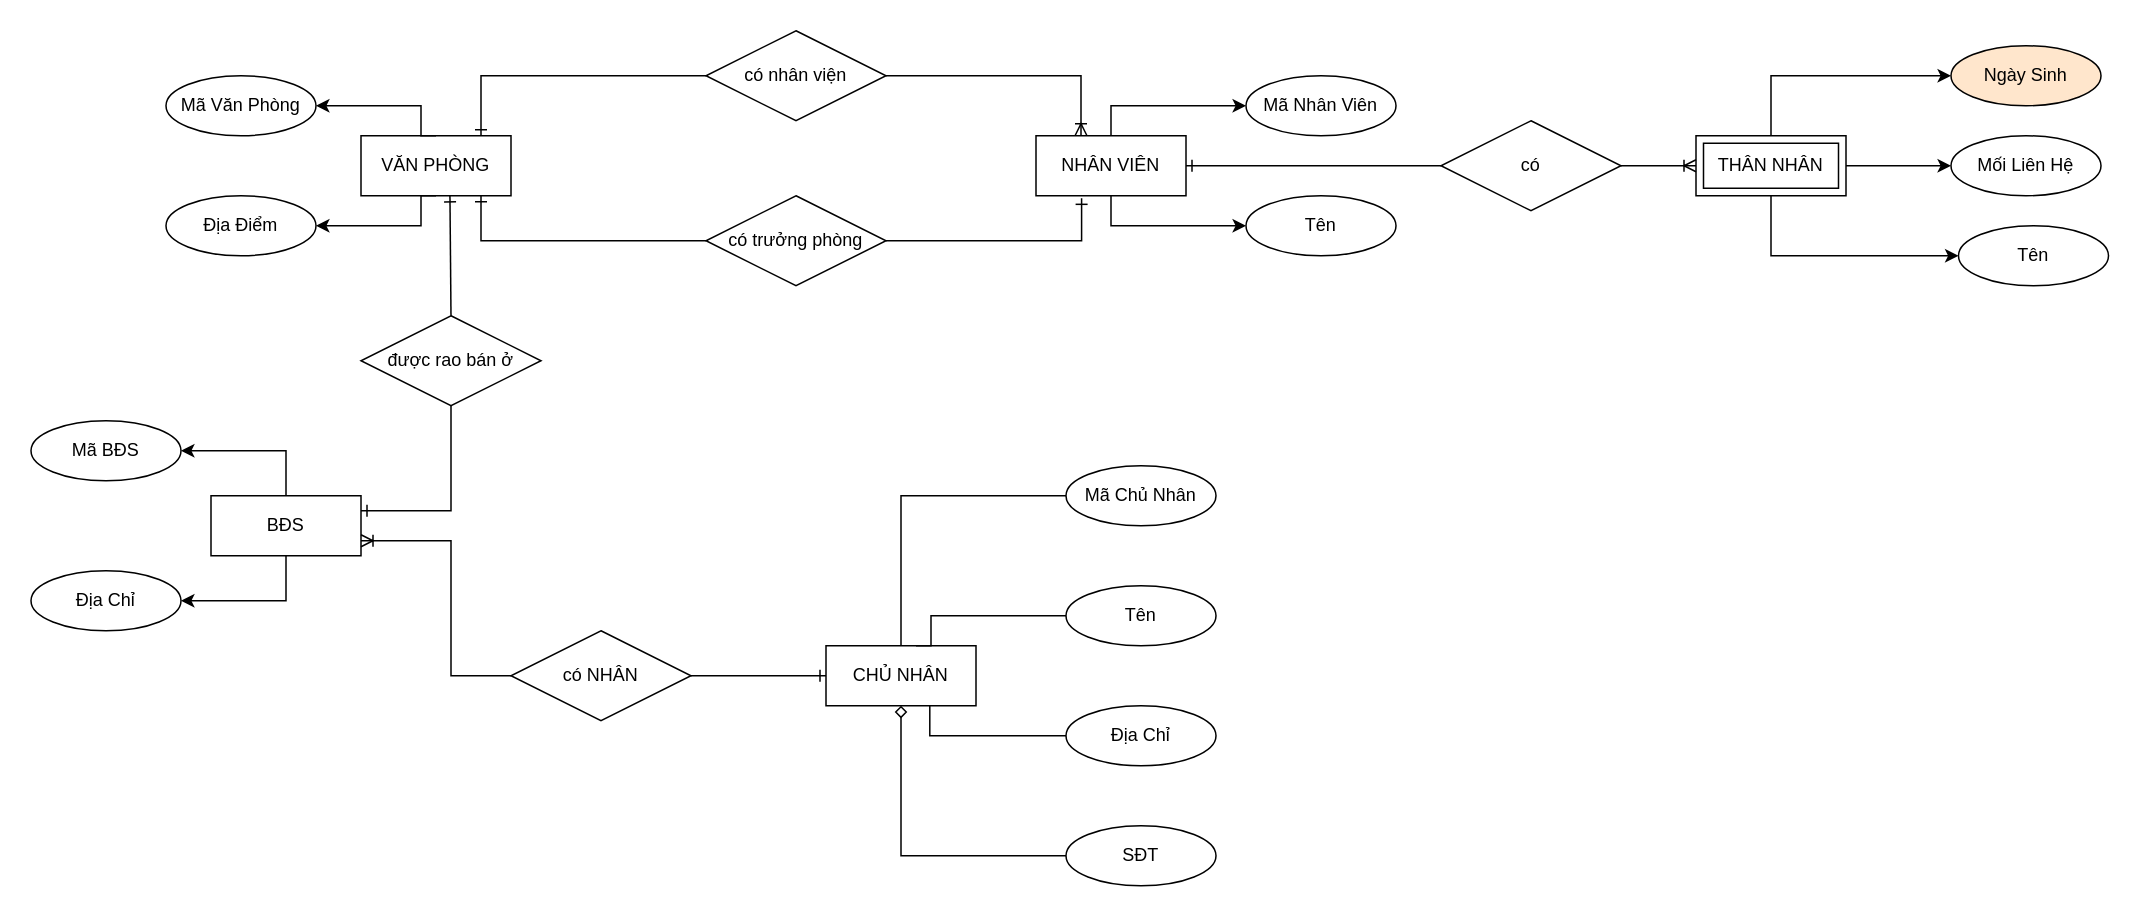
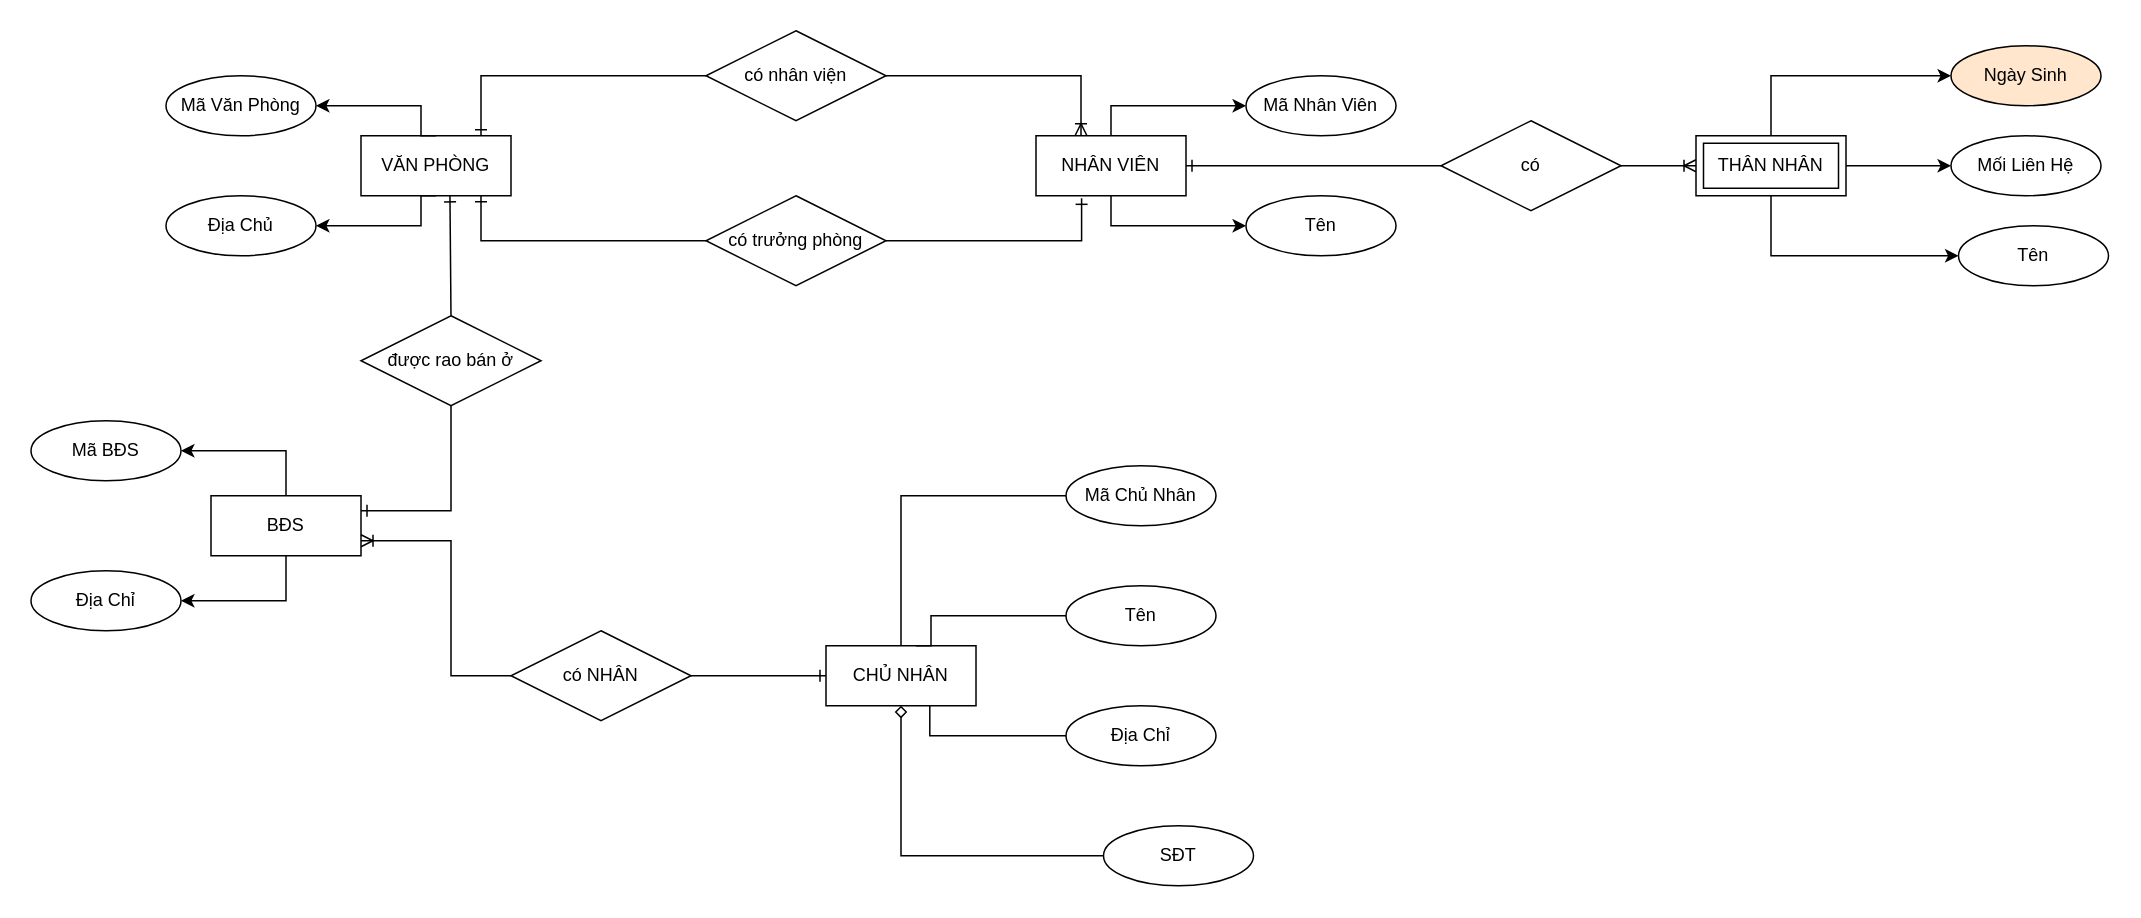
(241, 226) -> (241, 226)
(1141, 856) -> (1178, 856)
